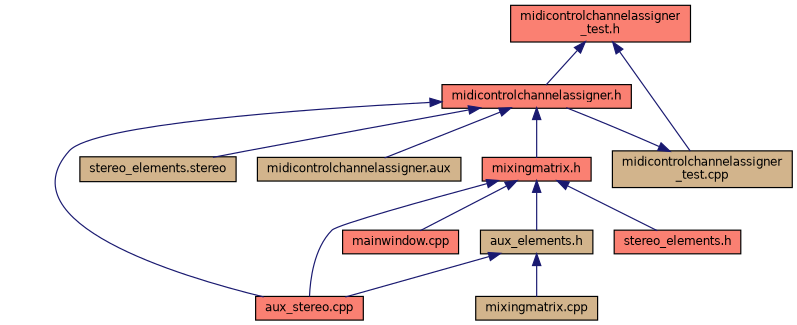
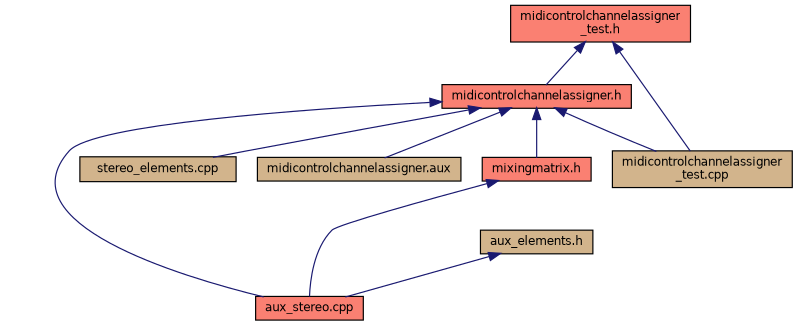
(613, 127) -> (611, 133)
(158, 169) -> (158, 169)
(537, 212) -> none
(401, 242) -> none
(677, 242) -> none
(537, 308) -> none
